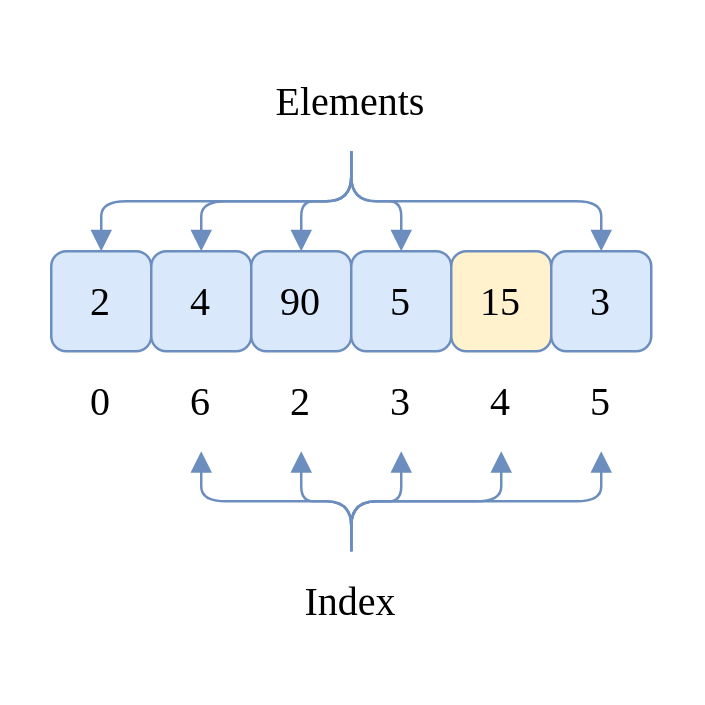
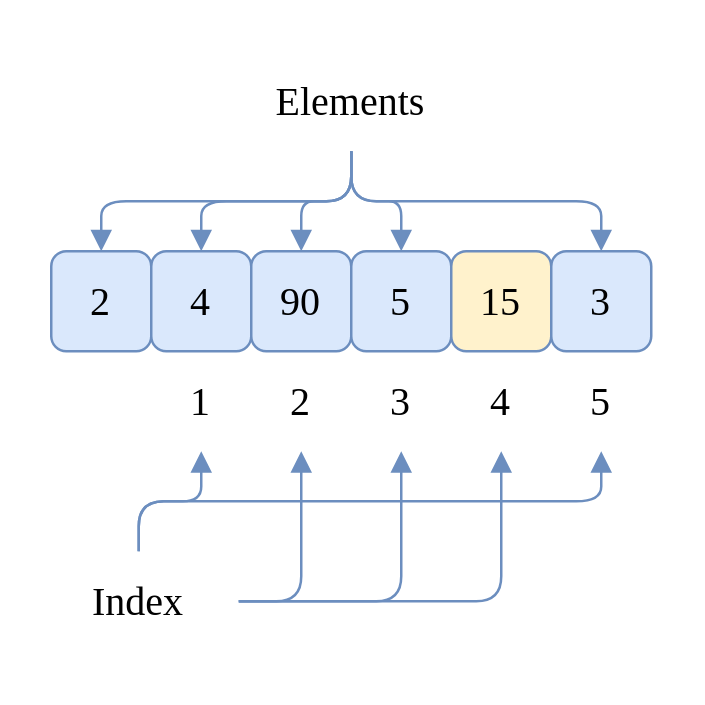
(101, 401) -> none
(201, 401) -> (201, 401)
(351, 601) -> (139, 601)
